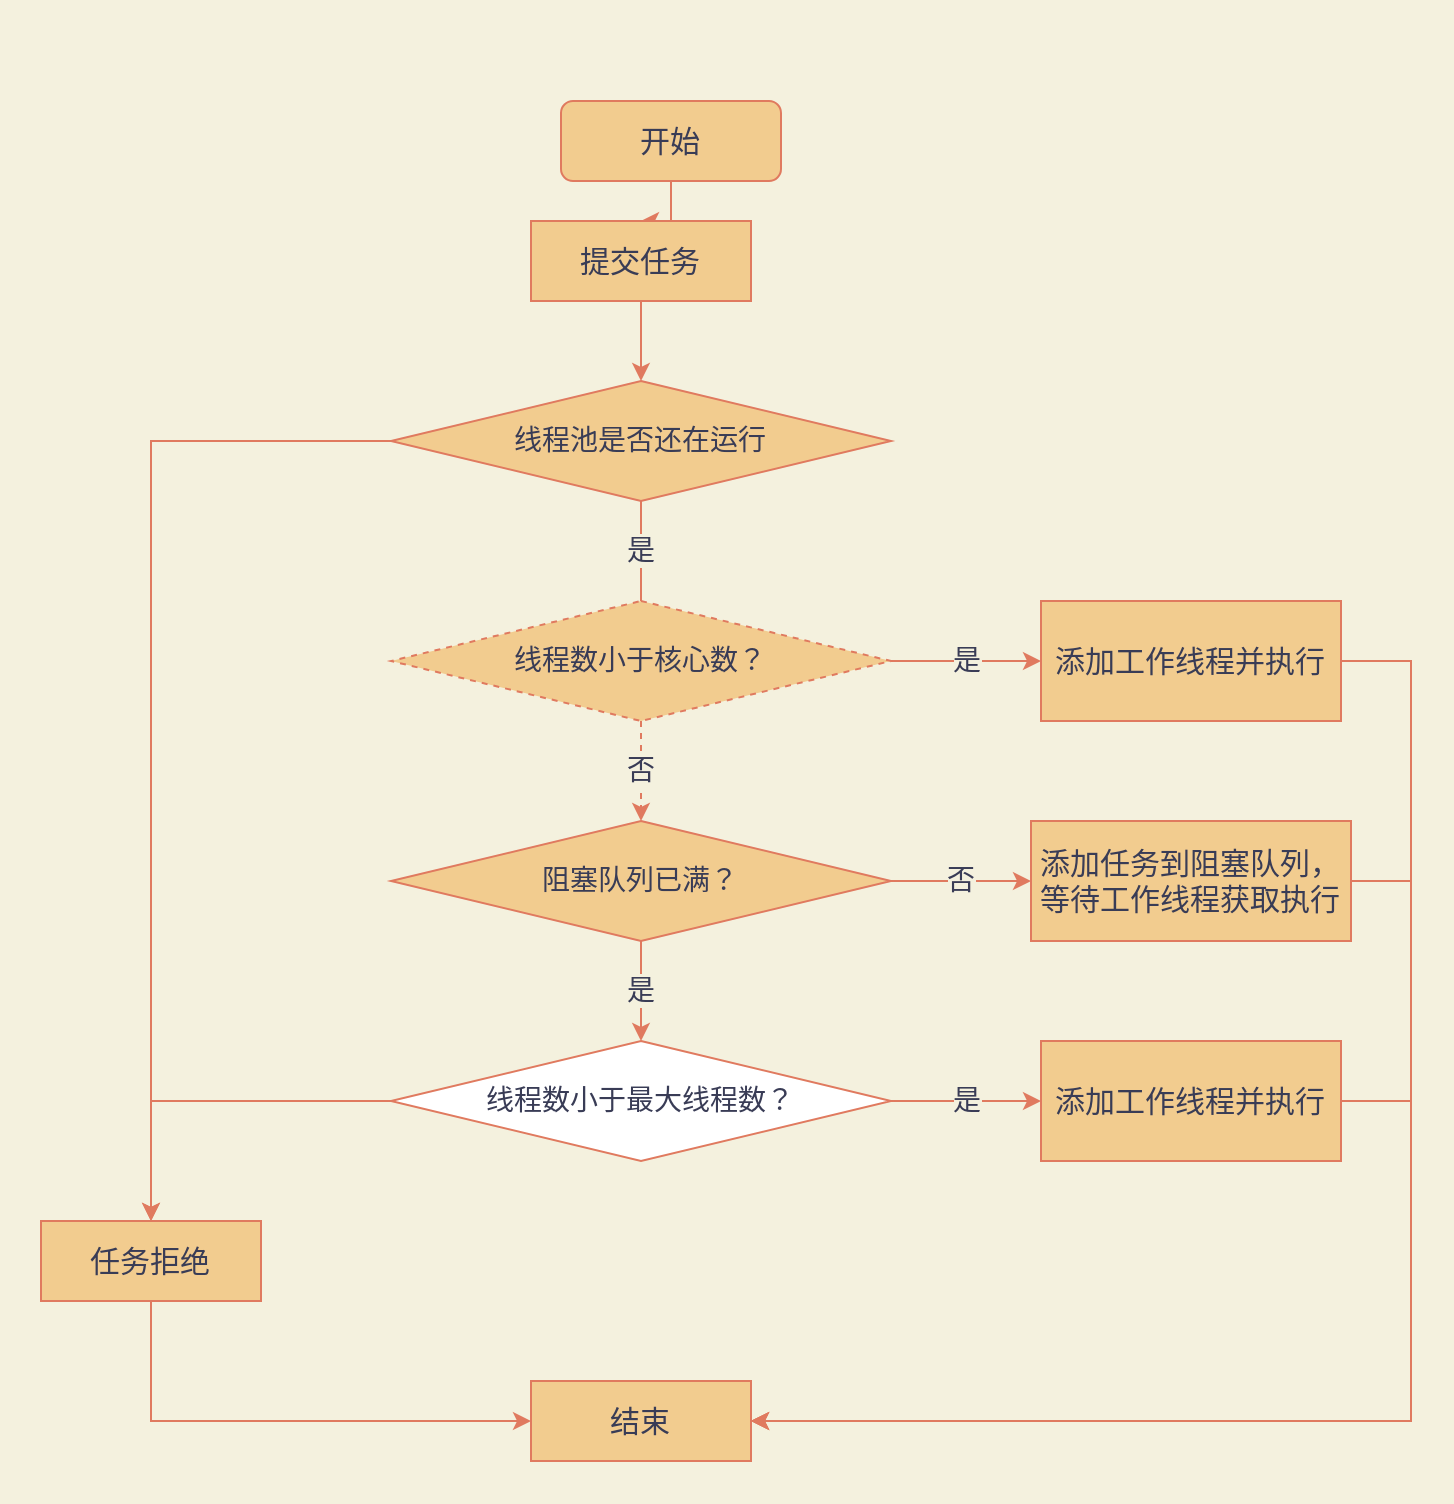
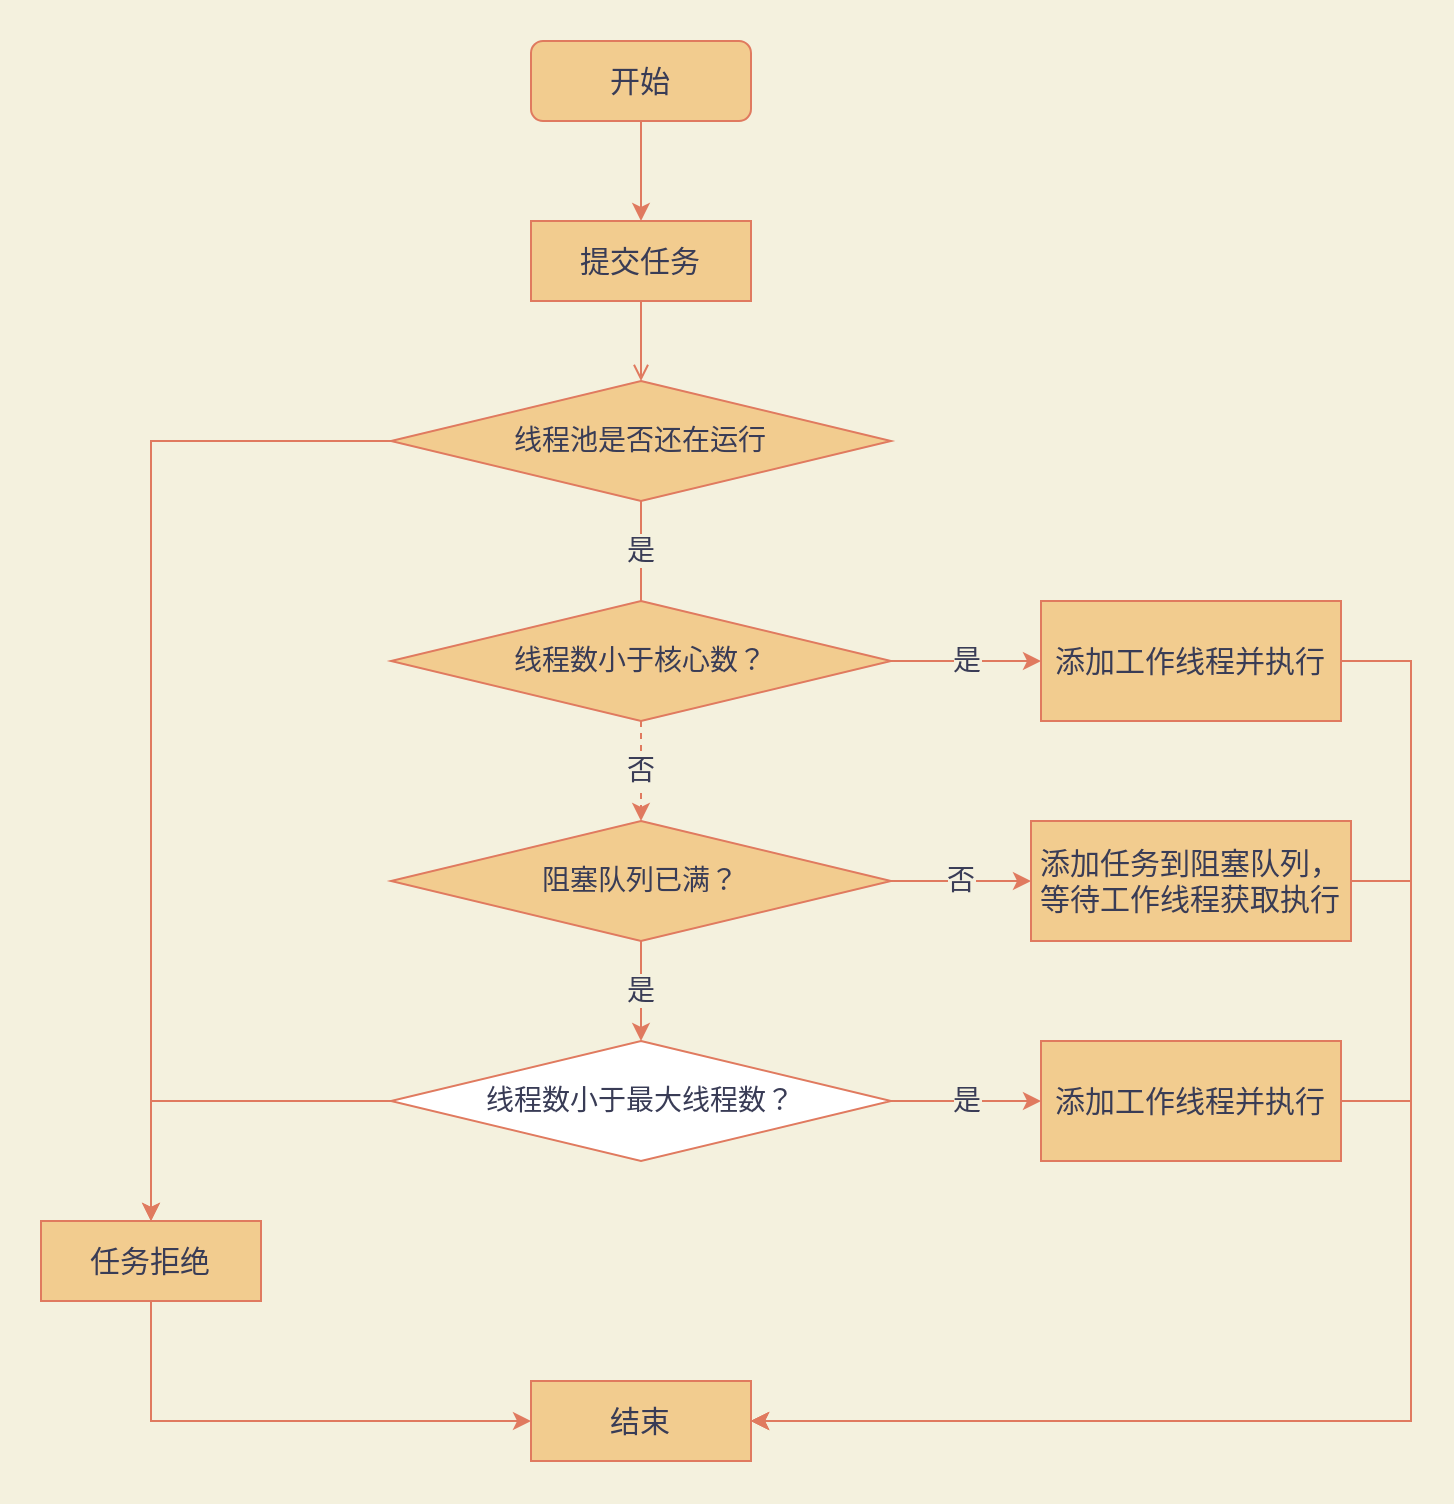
(671, 141) -> (641, 81)
(641, 366) -> (641, 368)
(641, 661) -> (641, 661)
